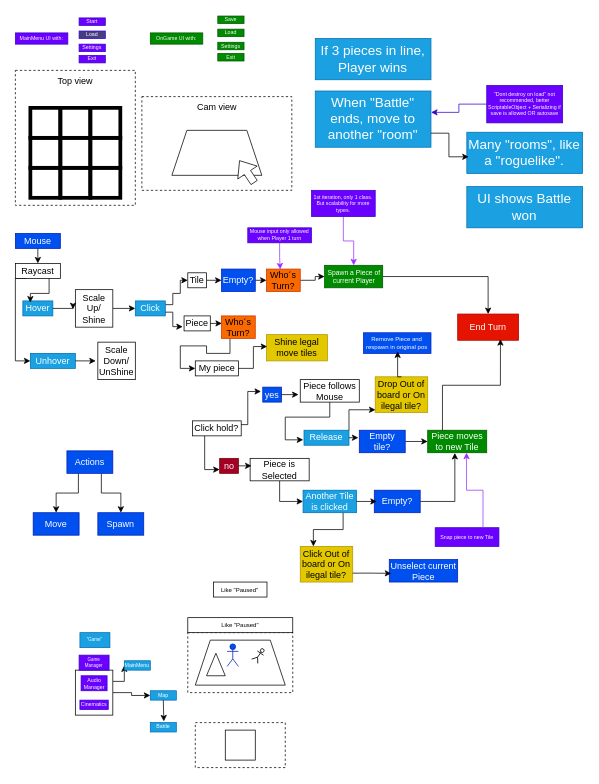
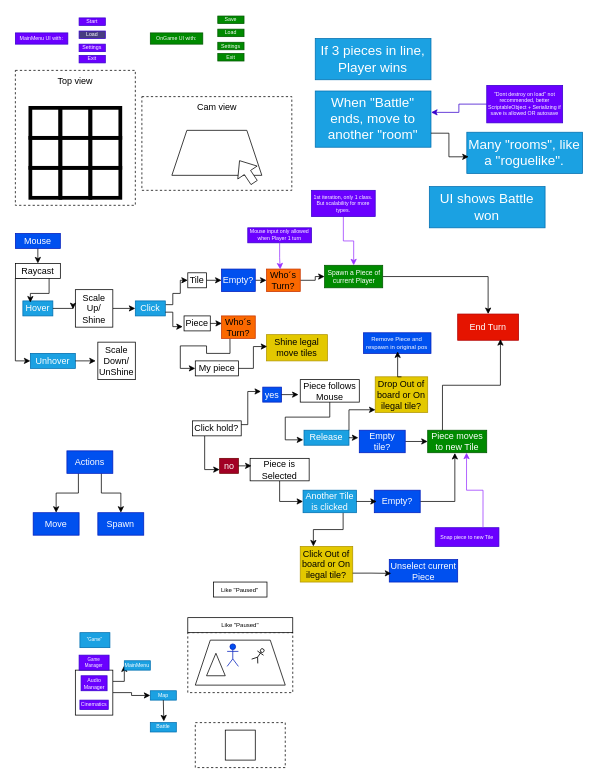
(525, 207) -> (487, 207)
